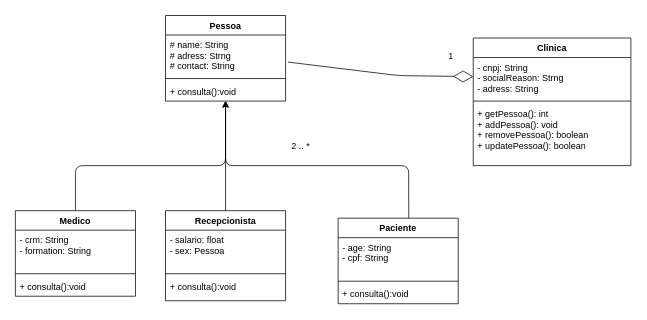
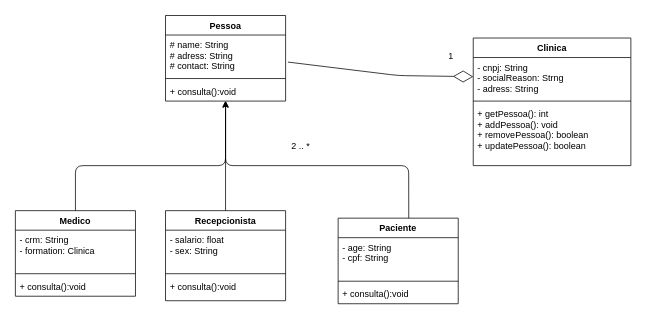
(200, 45) -> (200, 45)
(48, 240) -> (48, 240)
(203, 240) -> (203, 240)
